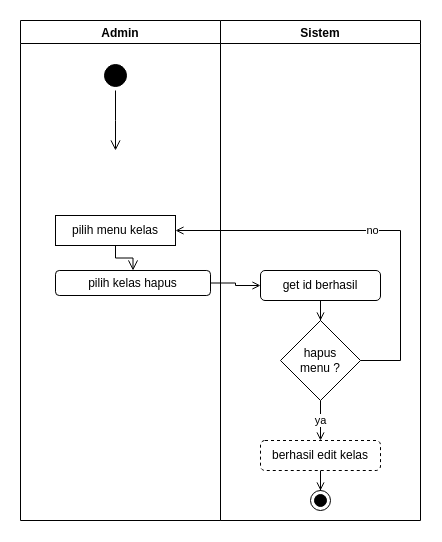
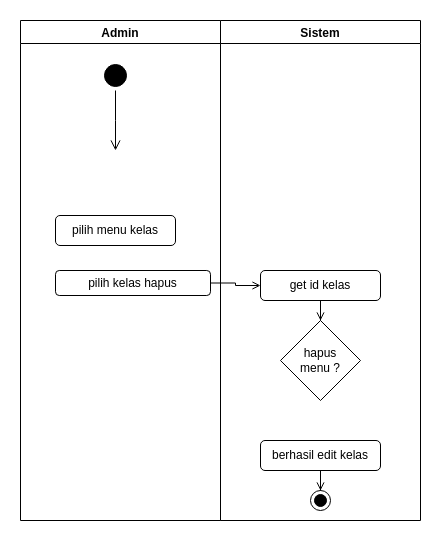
(116, 231) -> (116, 231)
(374, 231) -> none
(123, 258) -> none
(321, 286) -> (321, 286)
(321, 419) -> none
(321, 456) -> (321, 456)
